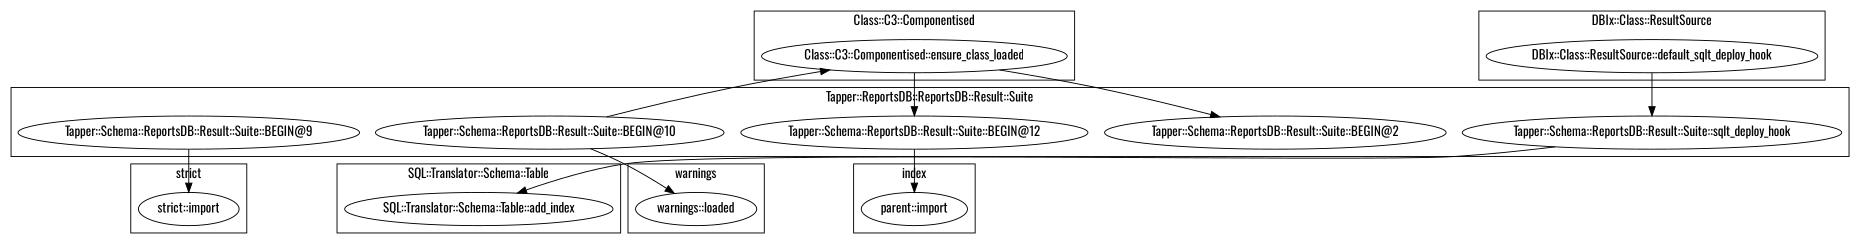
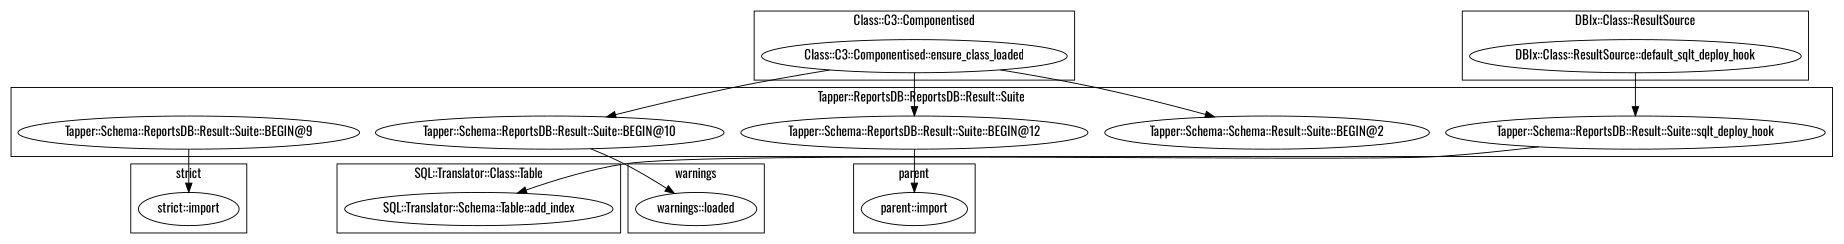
(702, 94) -> (706, 93)
(1275, 133) -> (1267, 133)
(479, 174) -> (479, 174)
(914, 174) -> (914, 174)
